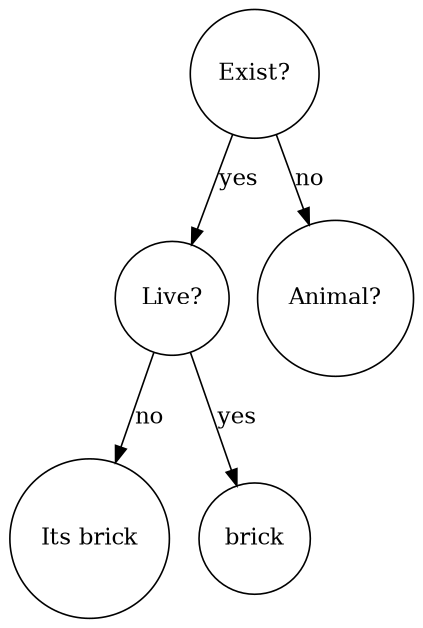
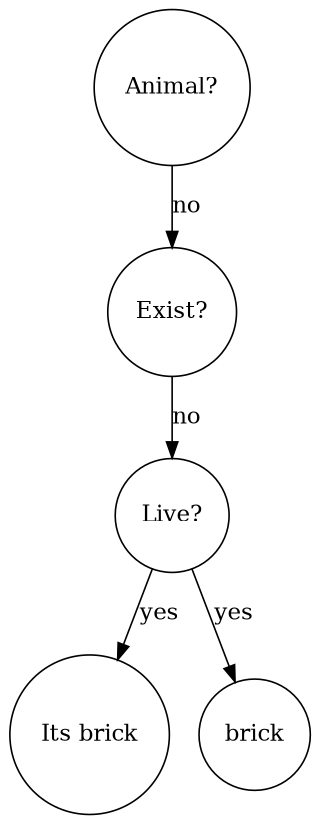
(290, 172) -> (172, 199)
(239, 179) -> (187, 417)
(150, 417) -> (160, 614)
